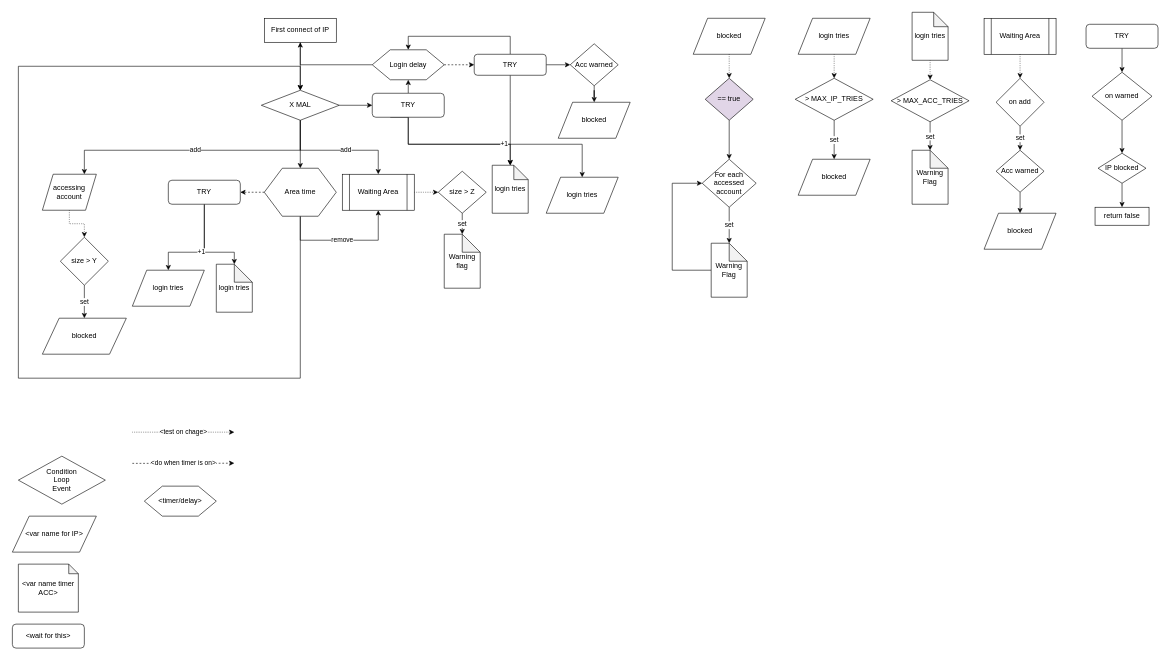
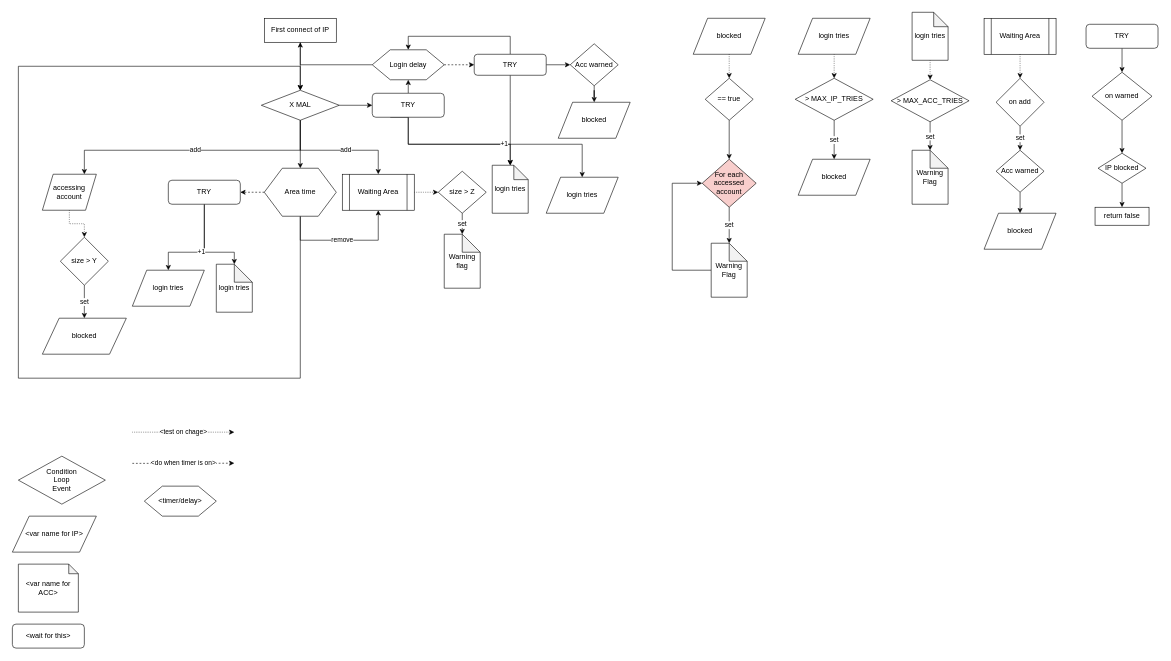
(729, 99) -> (729, 99)
(729, 183) -> (729, 183)
(48, 588) -> (48, 588)
